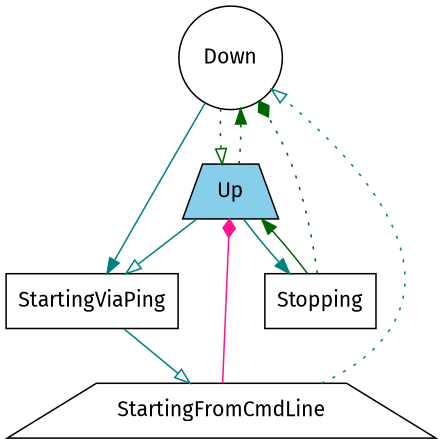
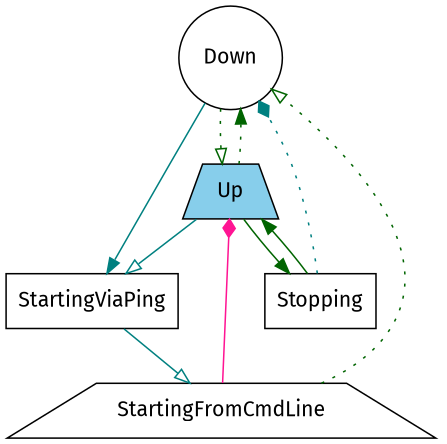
(301, 193) -> (301, 193)
(397, 239) -> (397, 239)
(261, 241) -> (261, 241)
